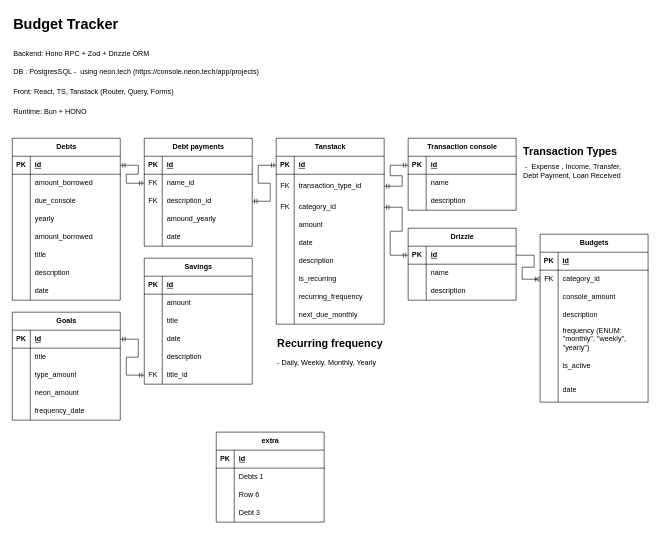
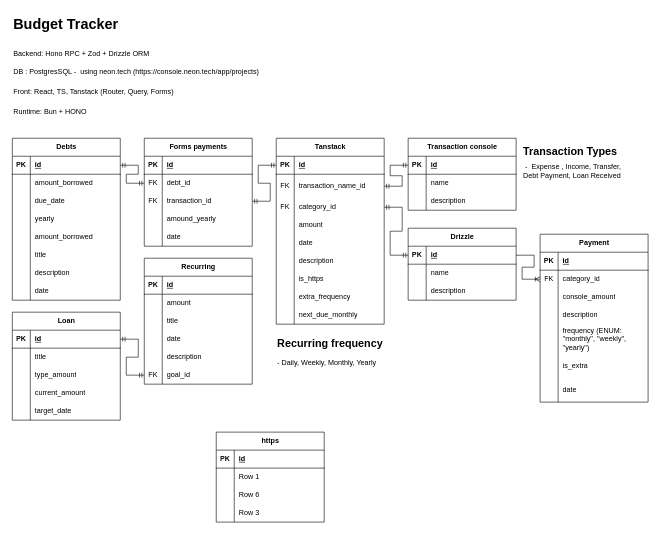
(199, 147) -> (199, 147)
(180, 183) -> (180, 183)
(336, 186) -> (336, 186)
(56, 201) -> (51, 201)
(193, 201) -> (193, 201)
(595, 243) -> (595, 243)
(199, 267) -> (199, 267)
(321, 279) -> (314, 279)
(336, 297) -> (329, 297)
(67, 321) -> (67, 321)
(579, 366) -> (578, 366)
(180, 375) -> (179, 375)
(57, 393) -> (63, 393)
(63, 411) -> (57, 411)
(271, 441) -> (271, 441)
(252, 477) -> (248, 477)
(250, 513) -> (248, 513)
